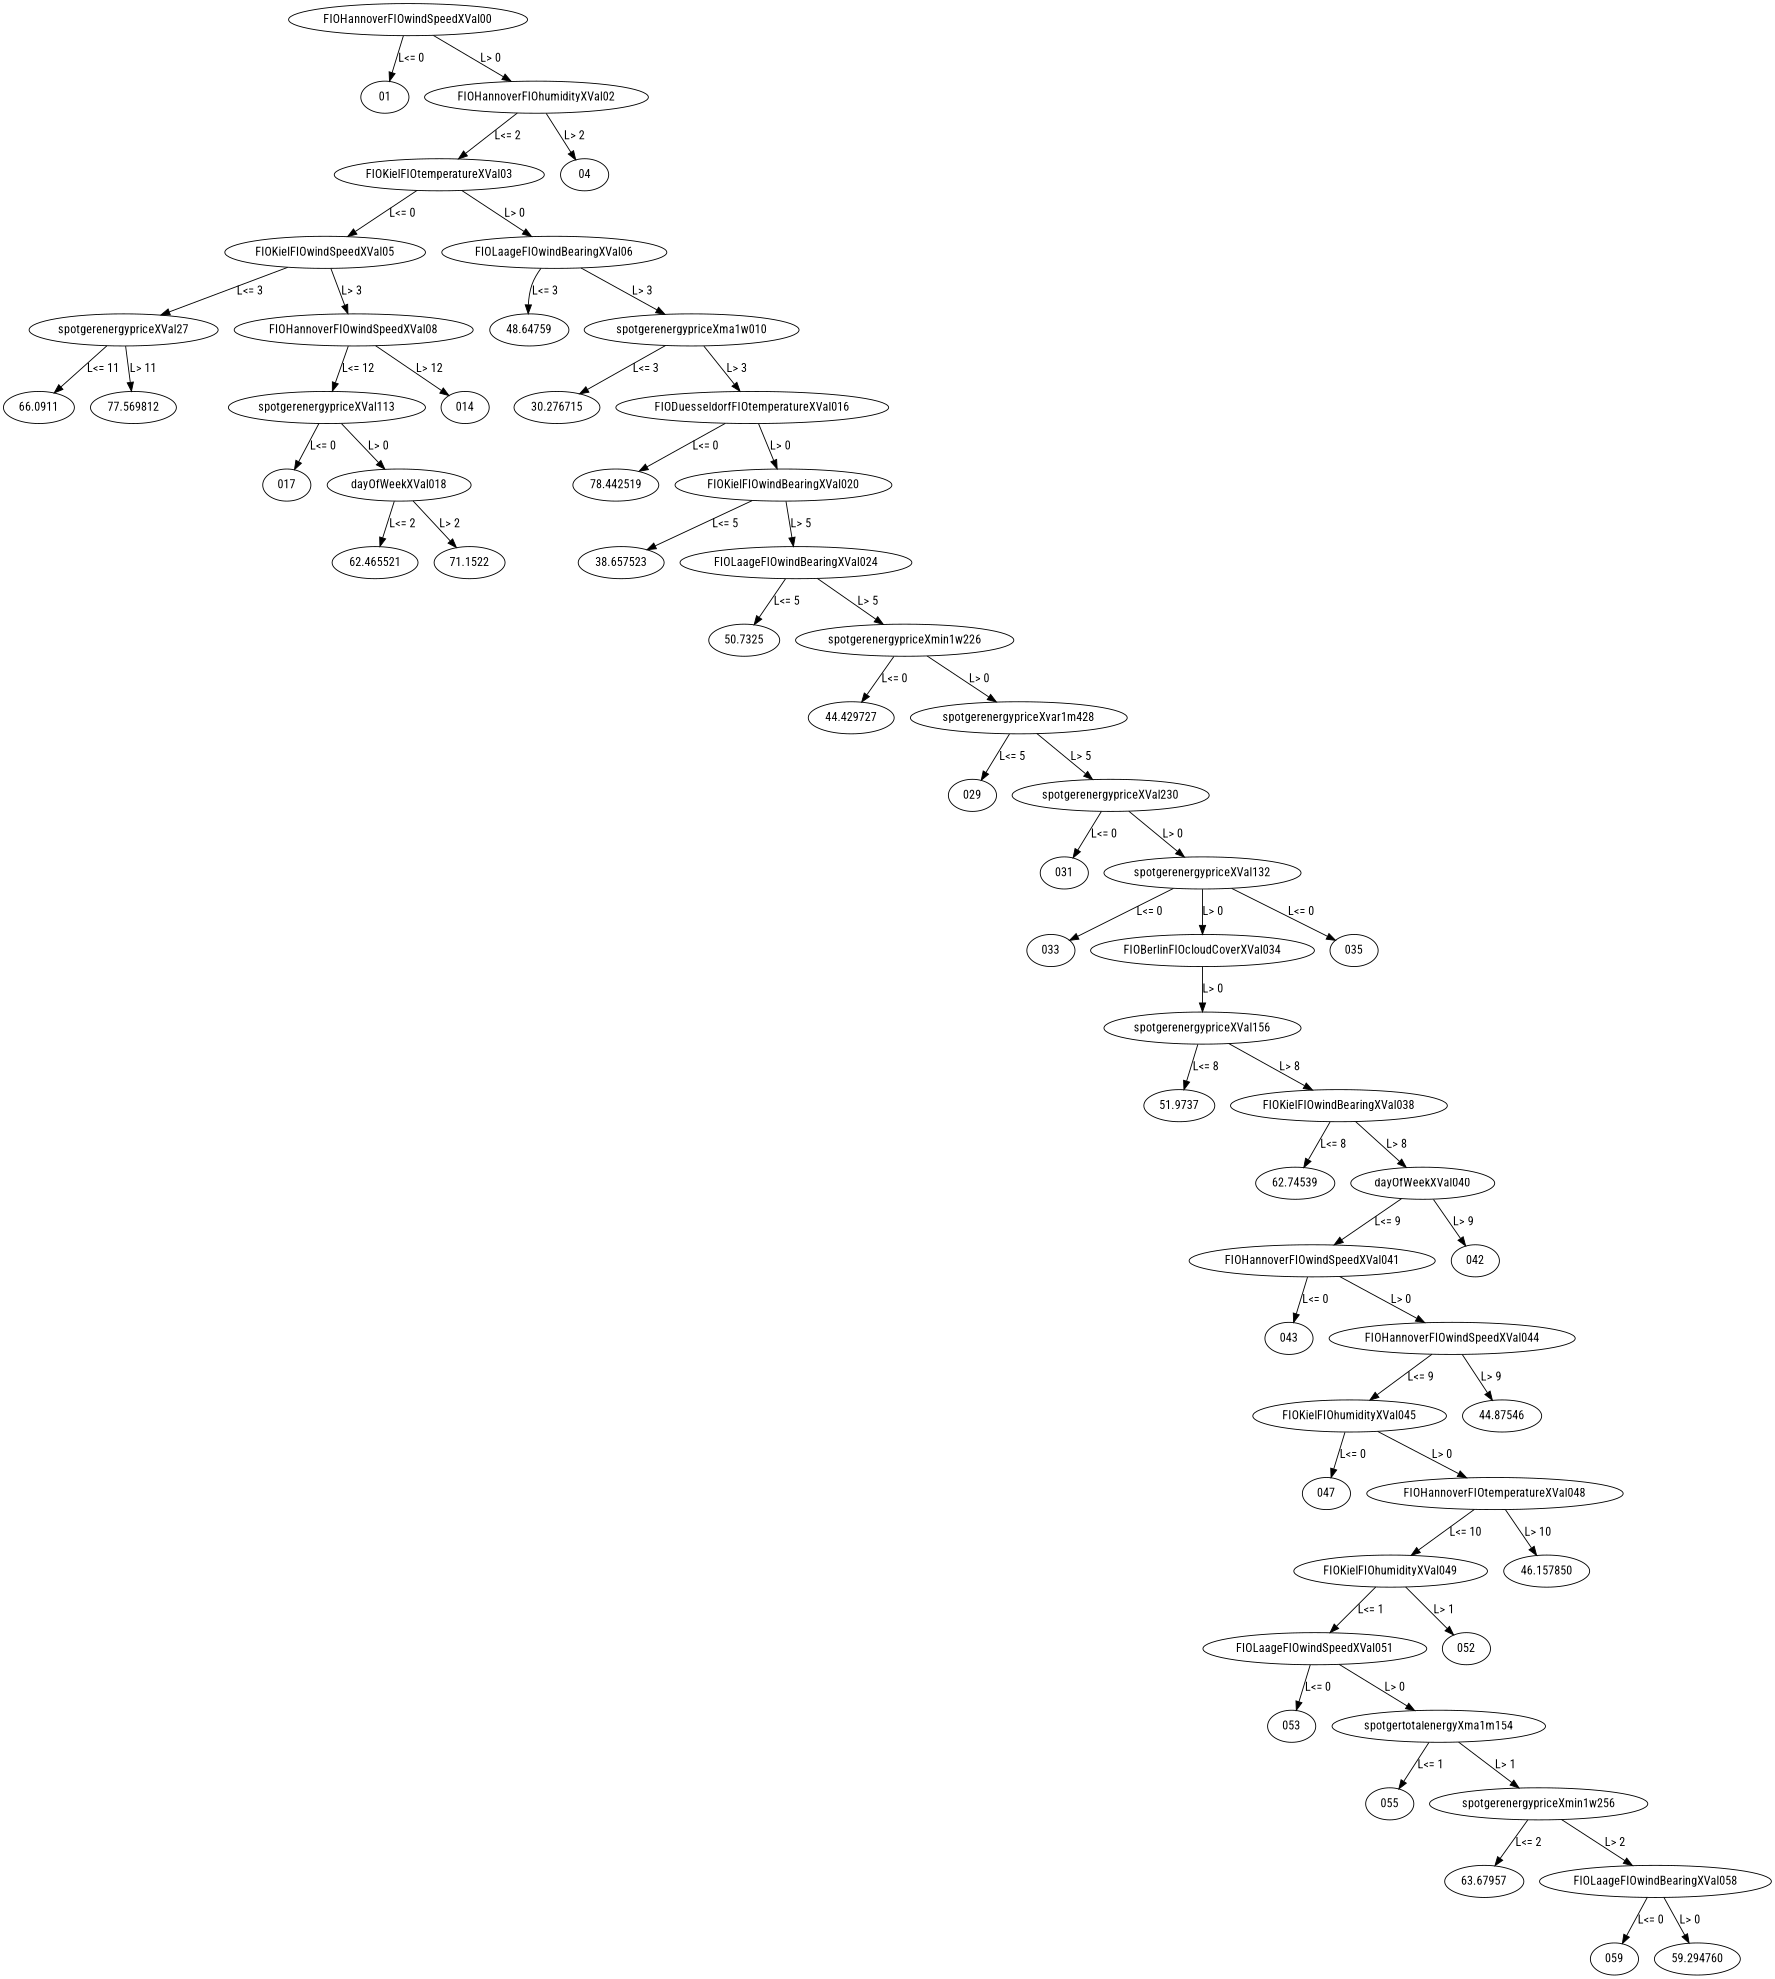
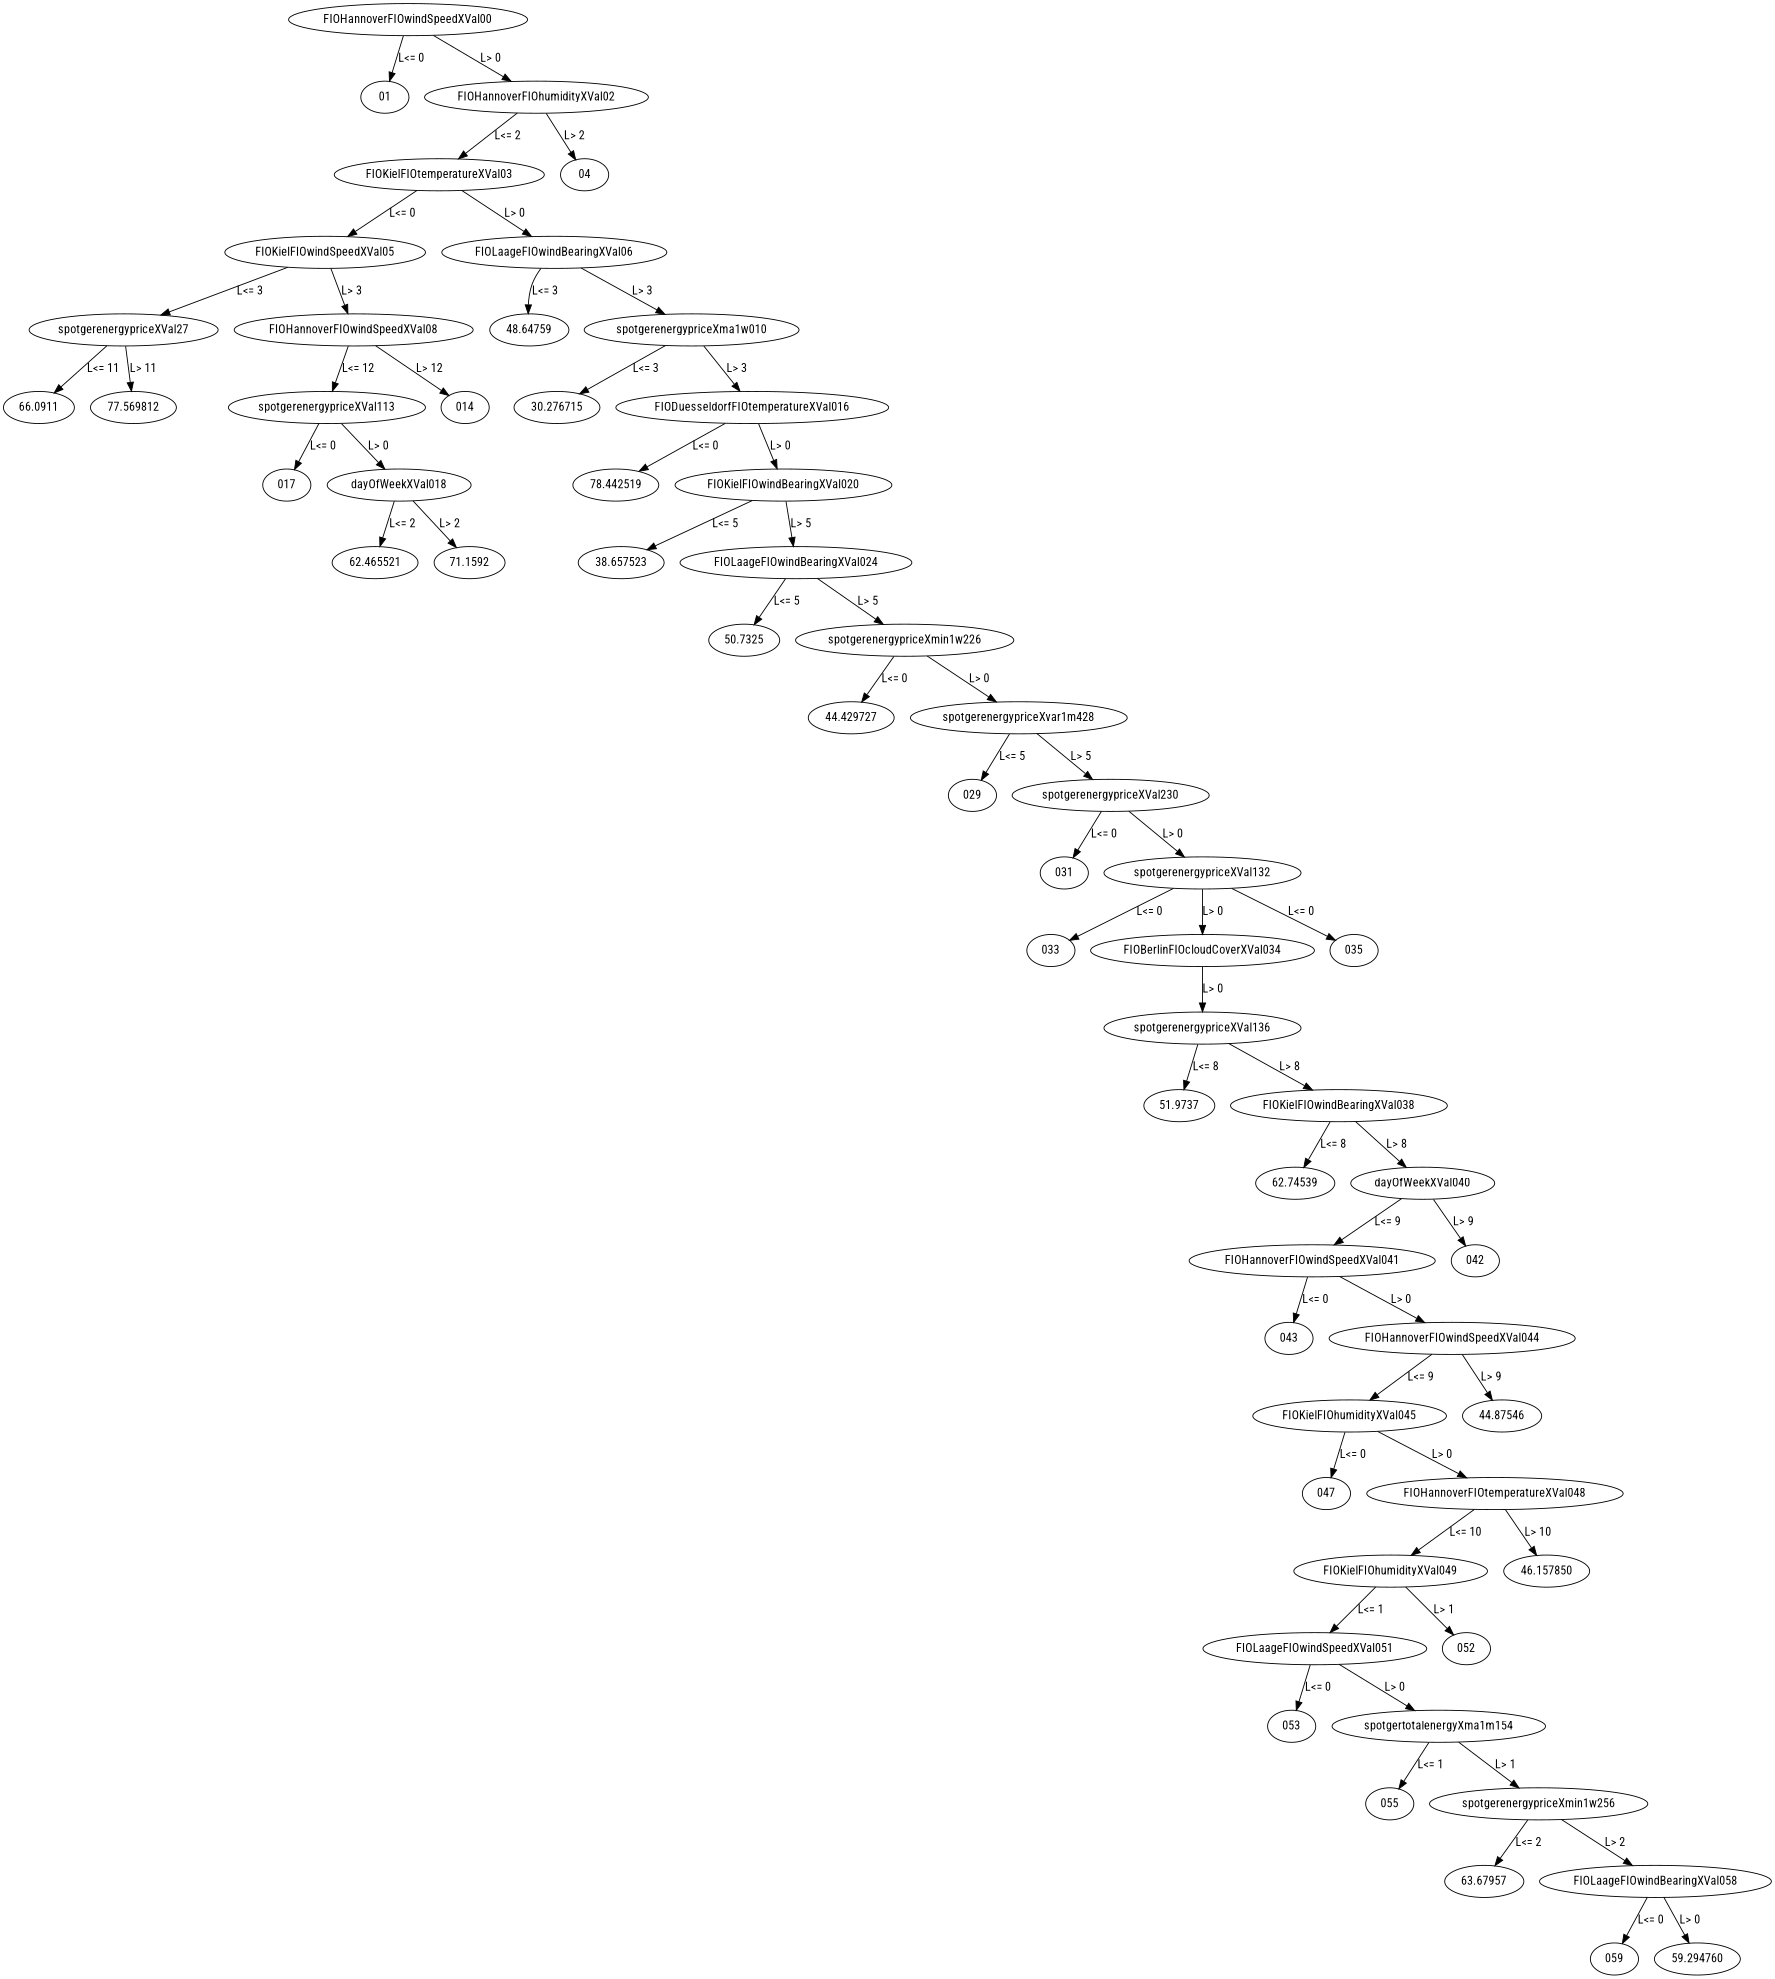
(470, 563) -> (470, 563)
(1203, 1028) -> (1203, 1028)
